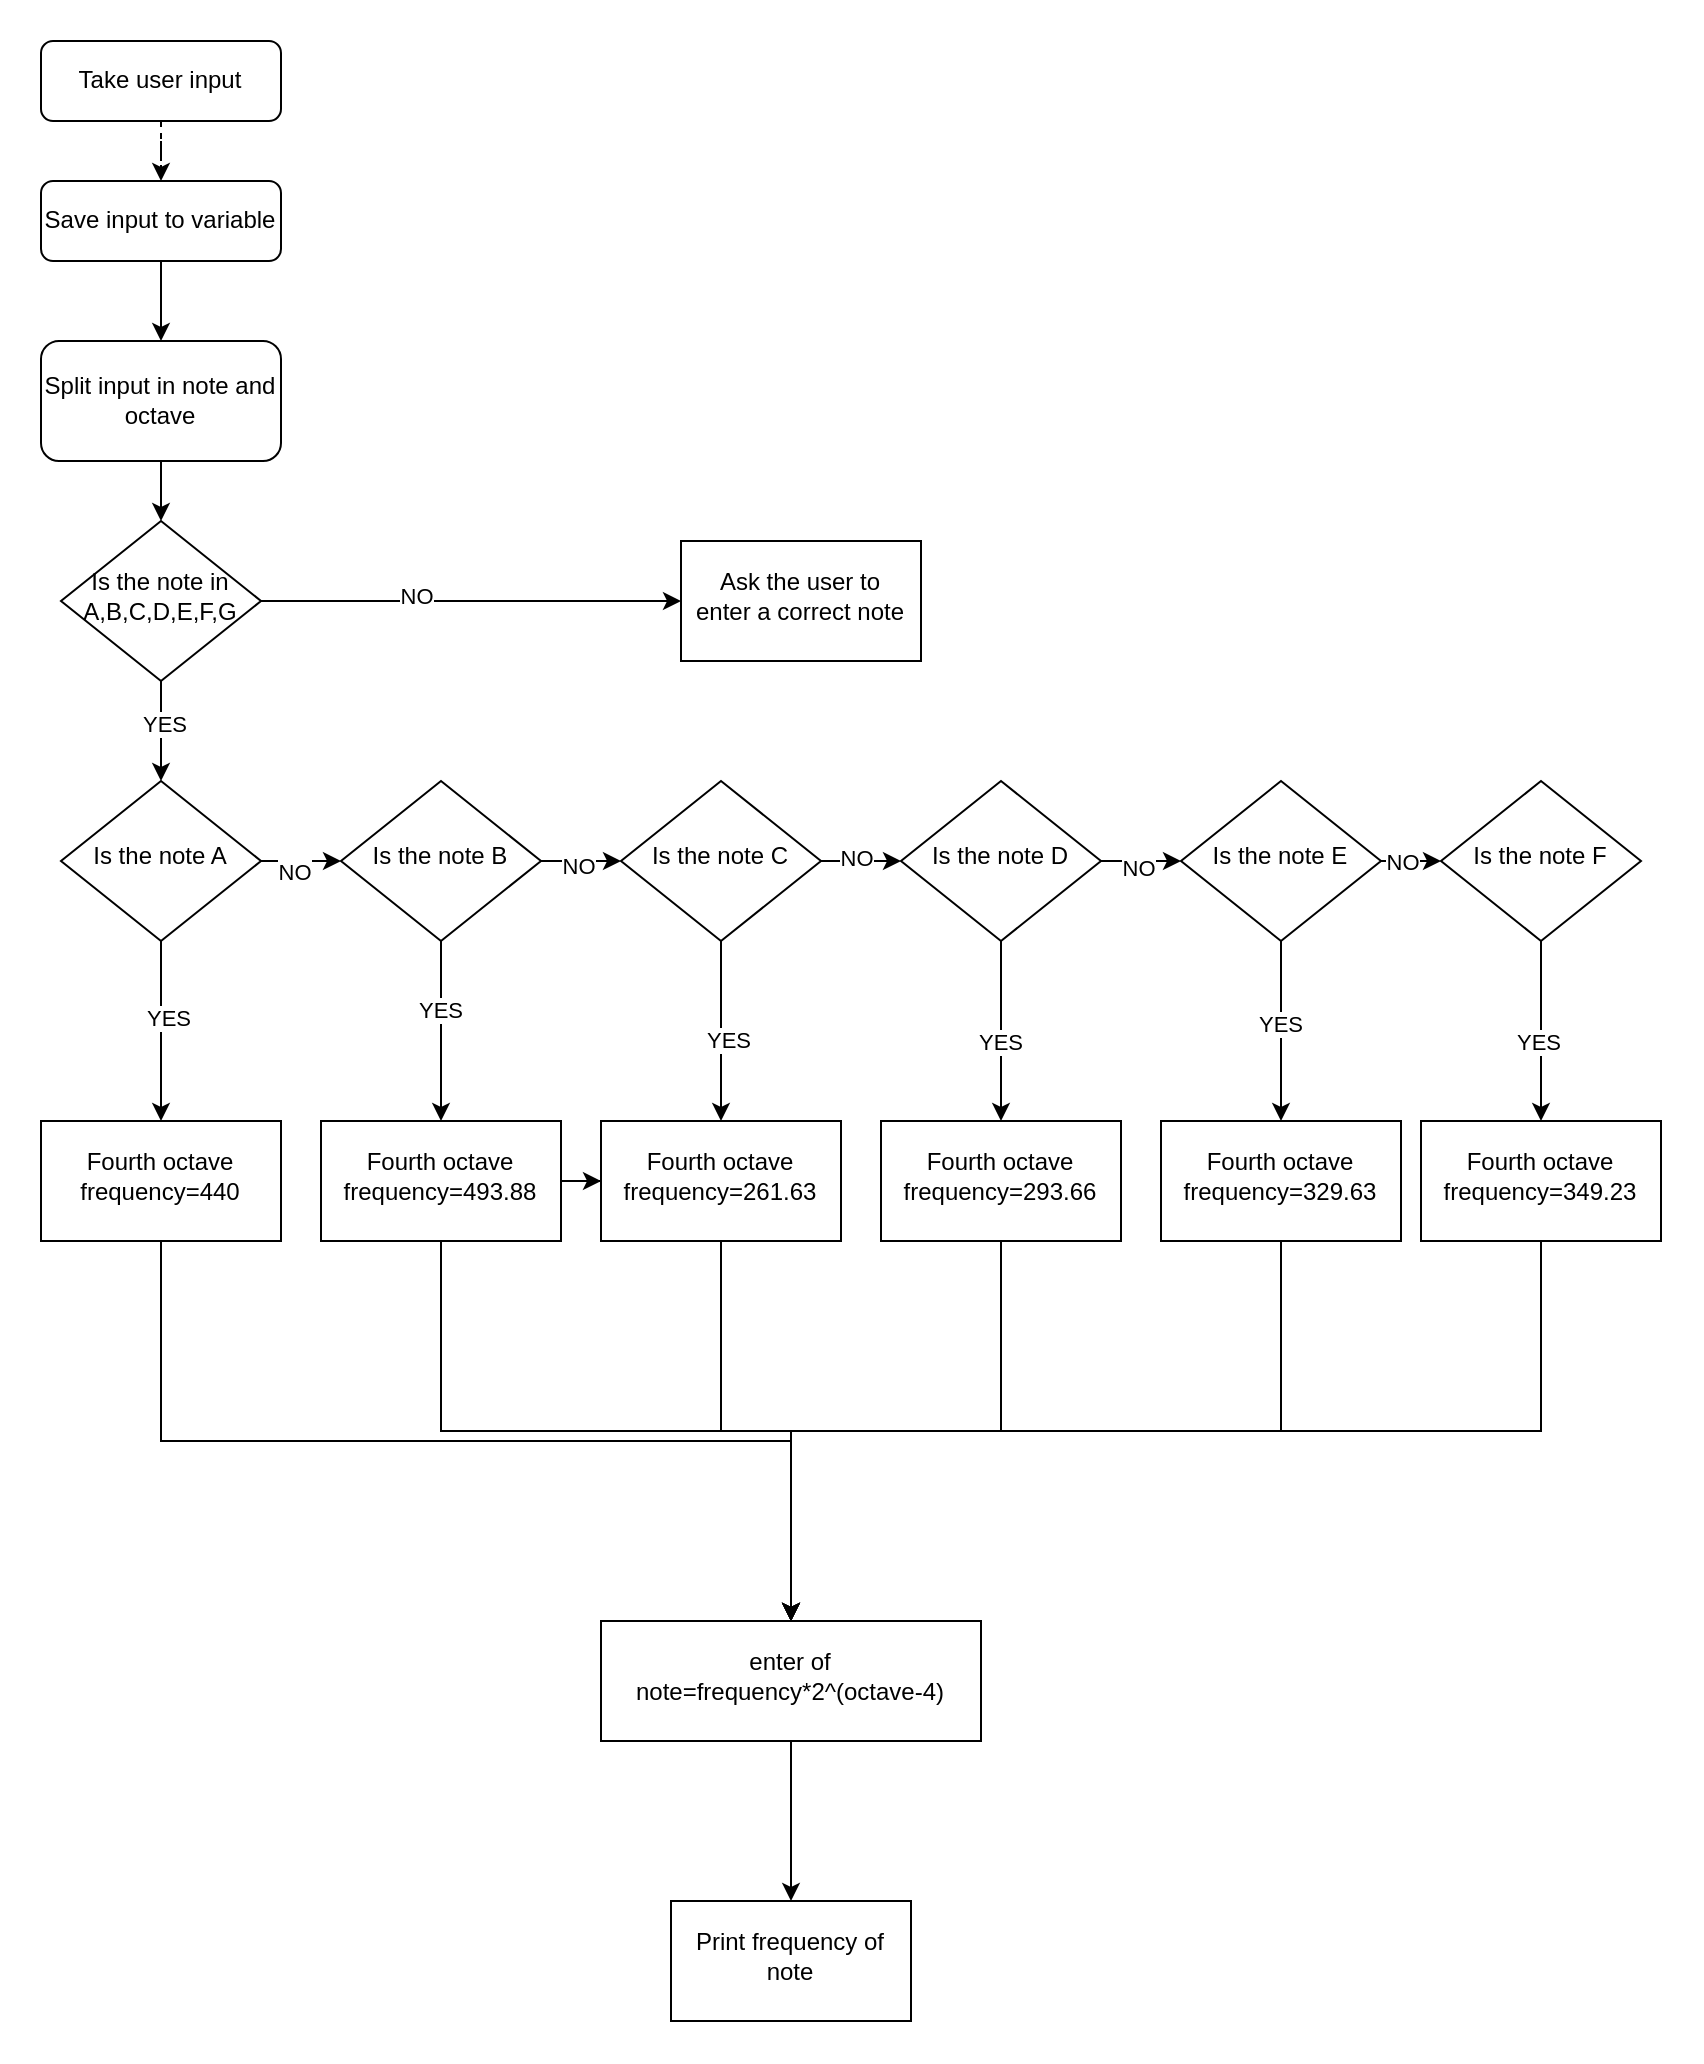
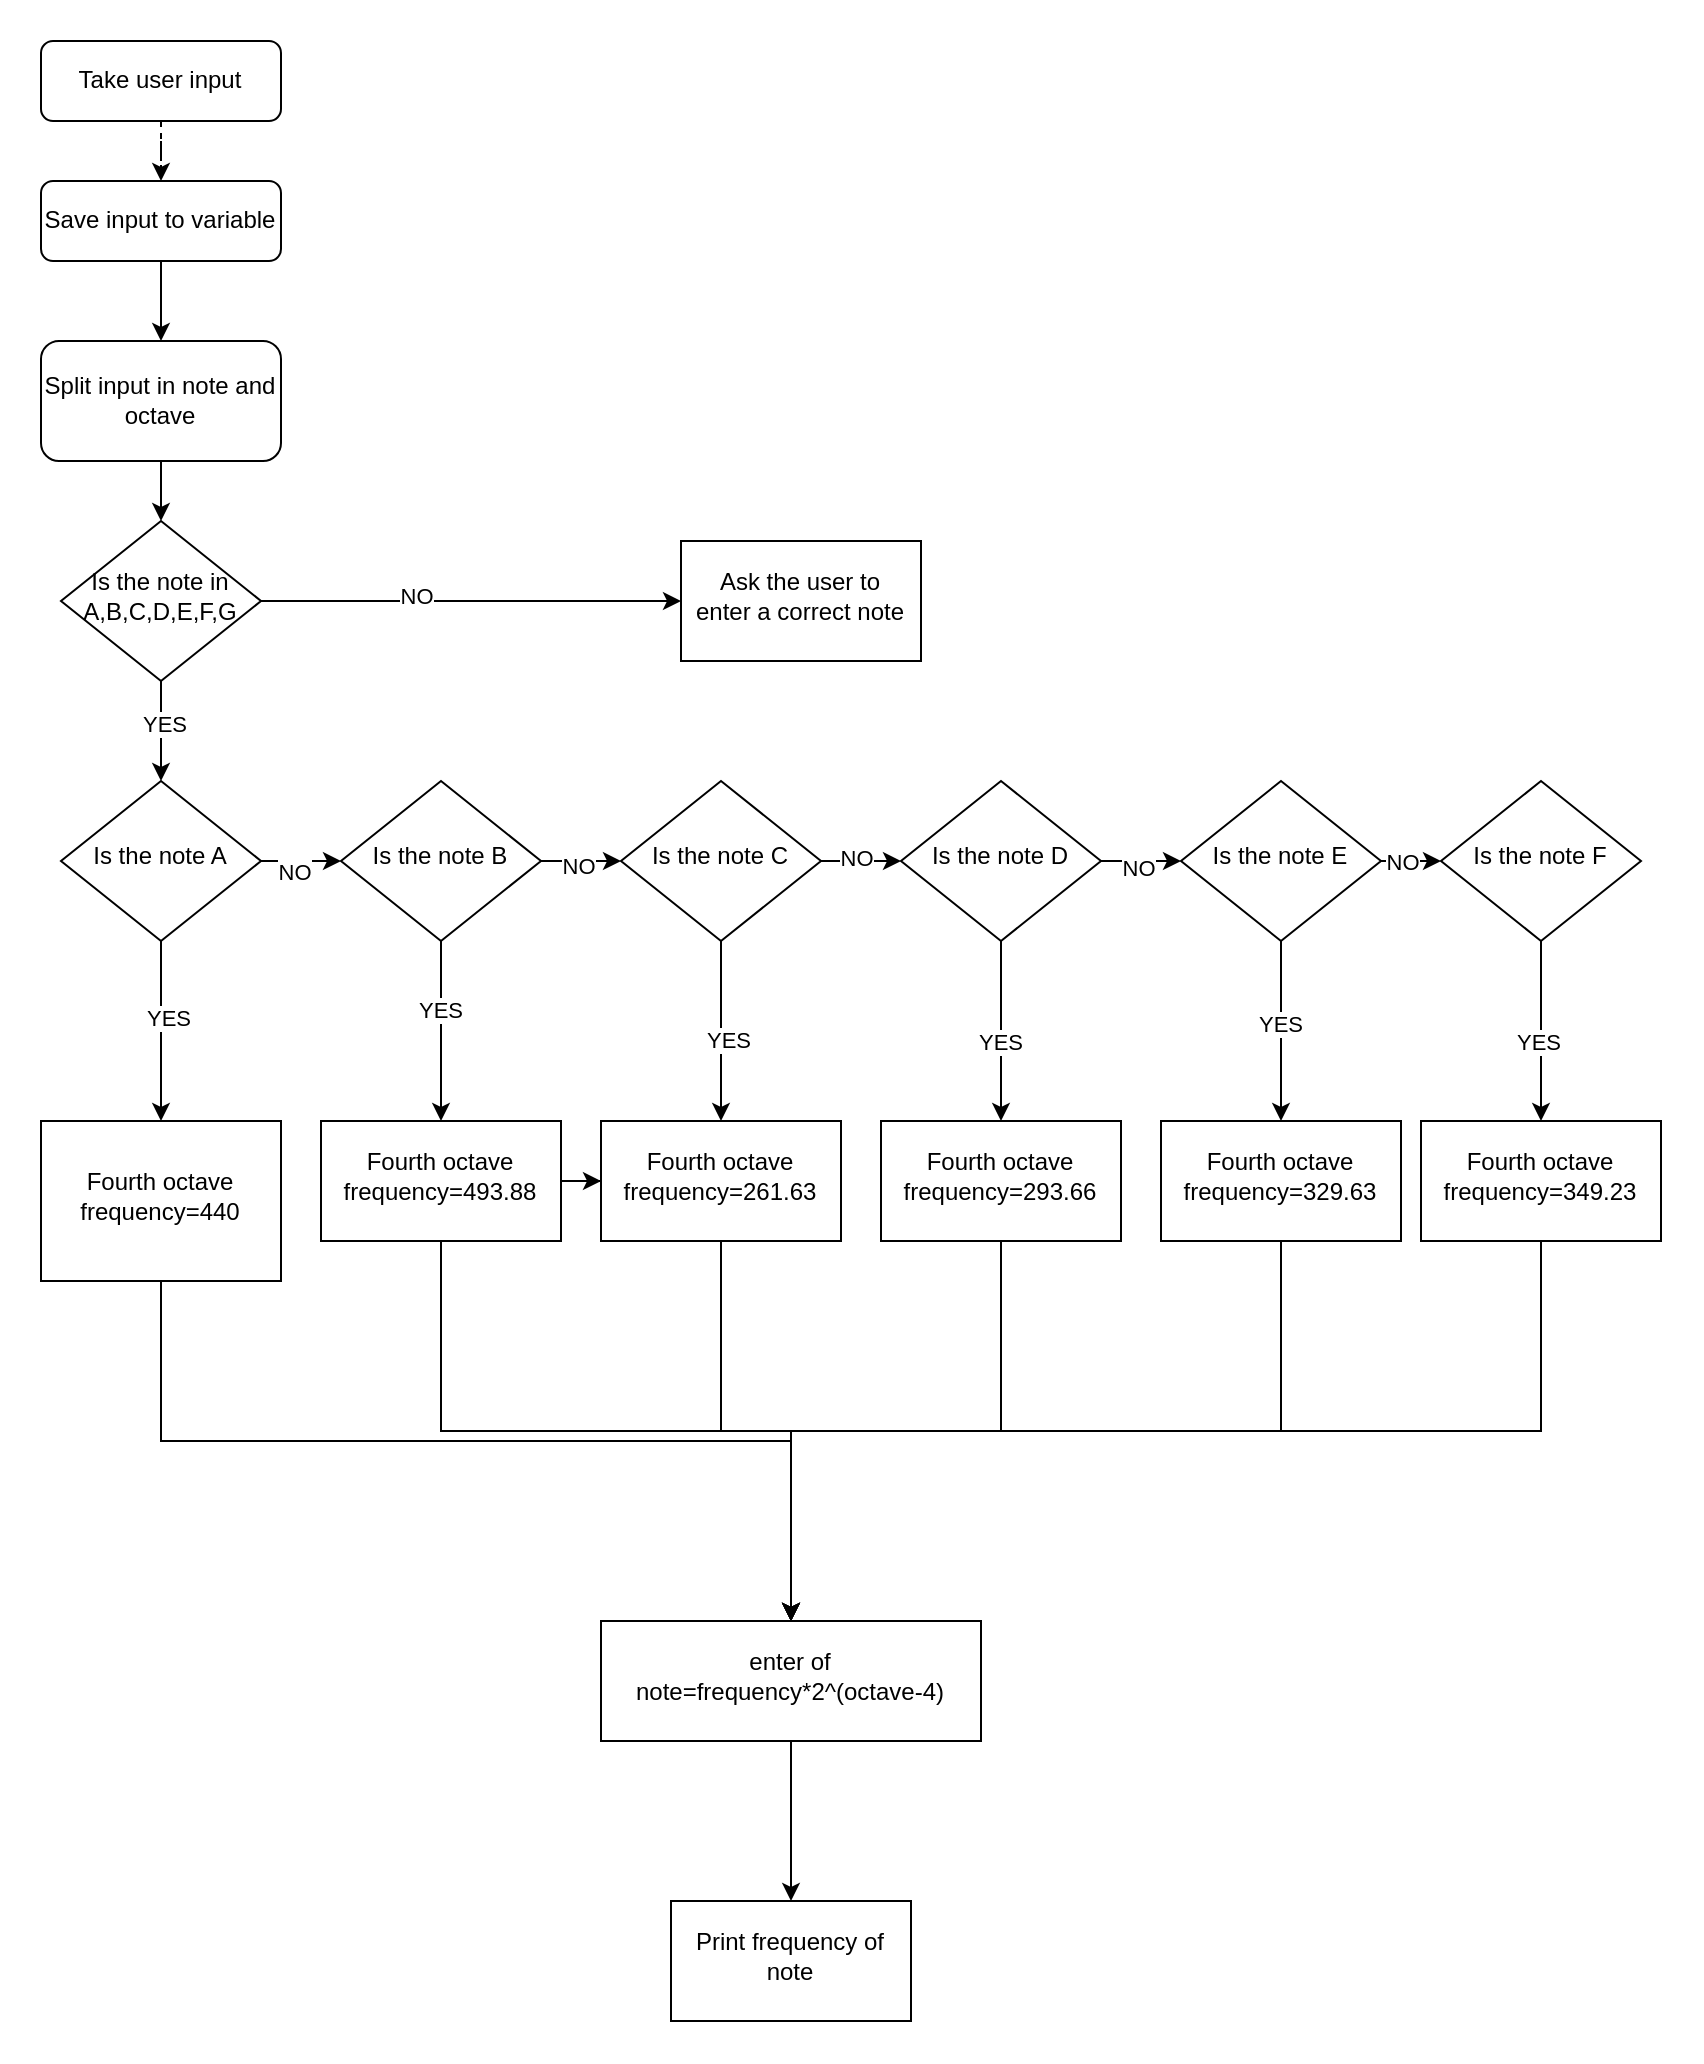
(161, 1181) -> (161, 1201)
